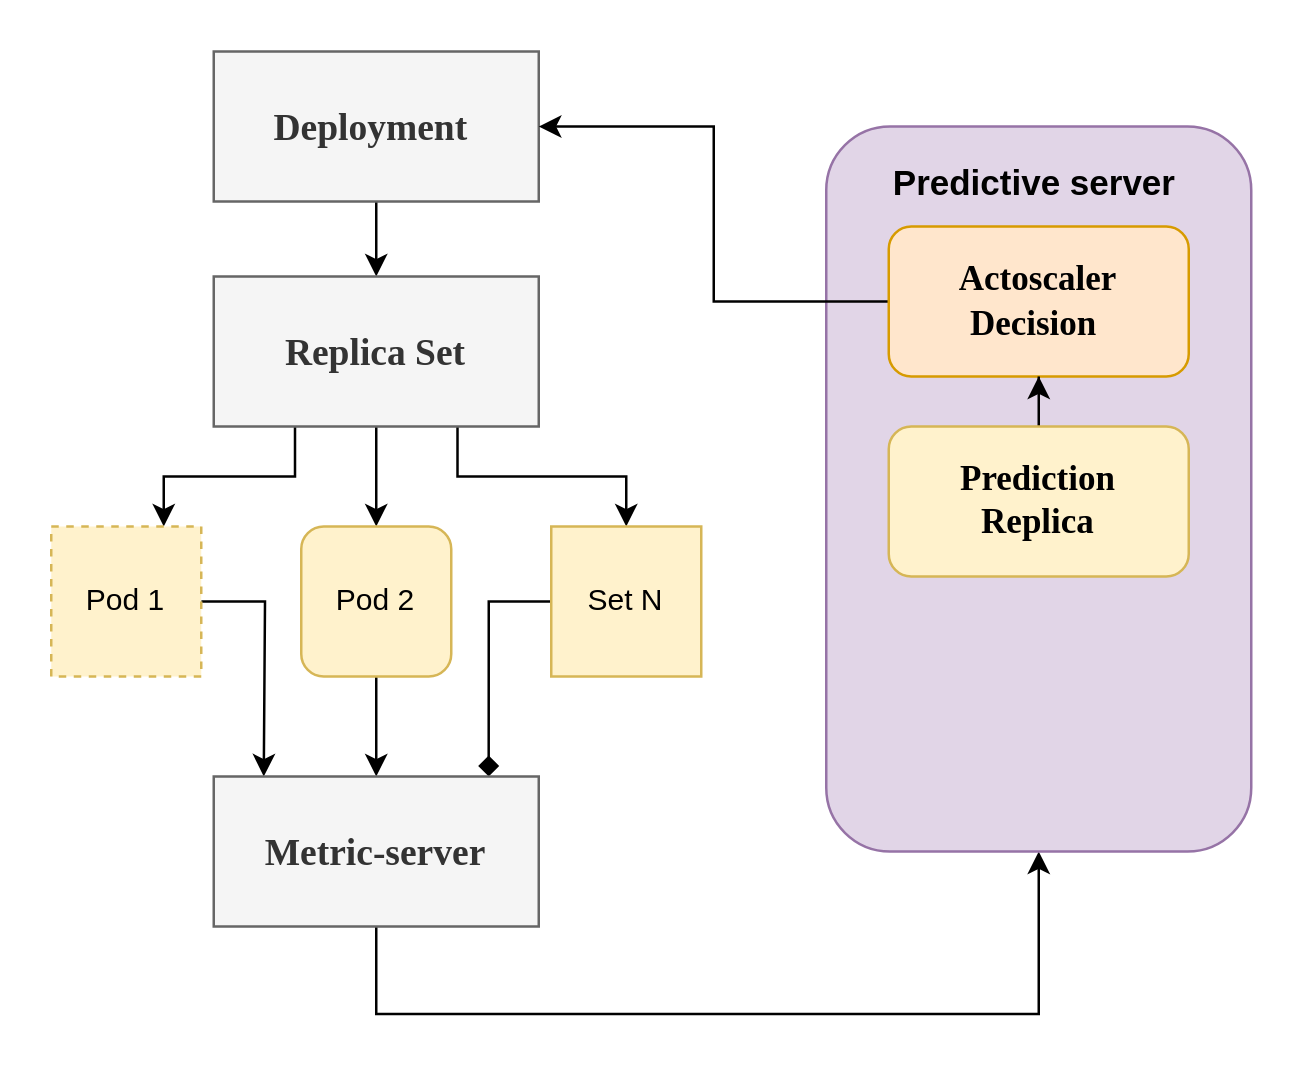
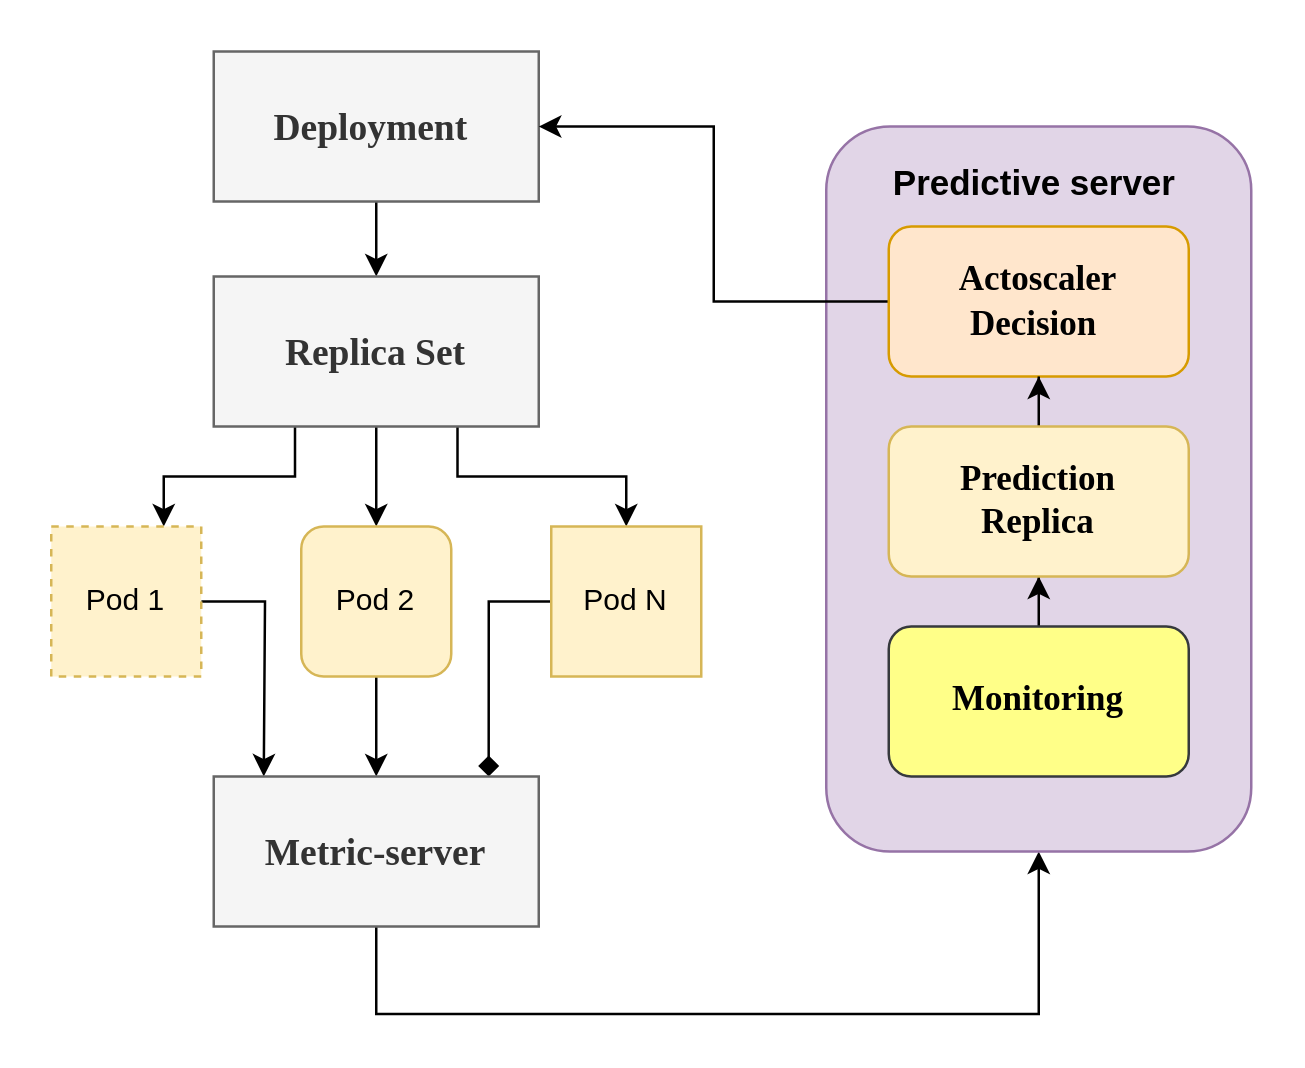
none -> (1039, 593)
(626, 601) -> (626, 601)
none -> (1039, 701)
